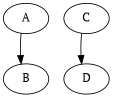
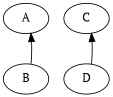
(20, 44) -> (32, 53)
(81, 44) -> (92, 53)
